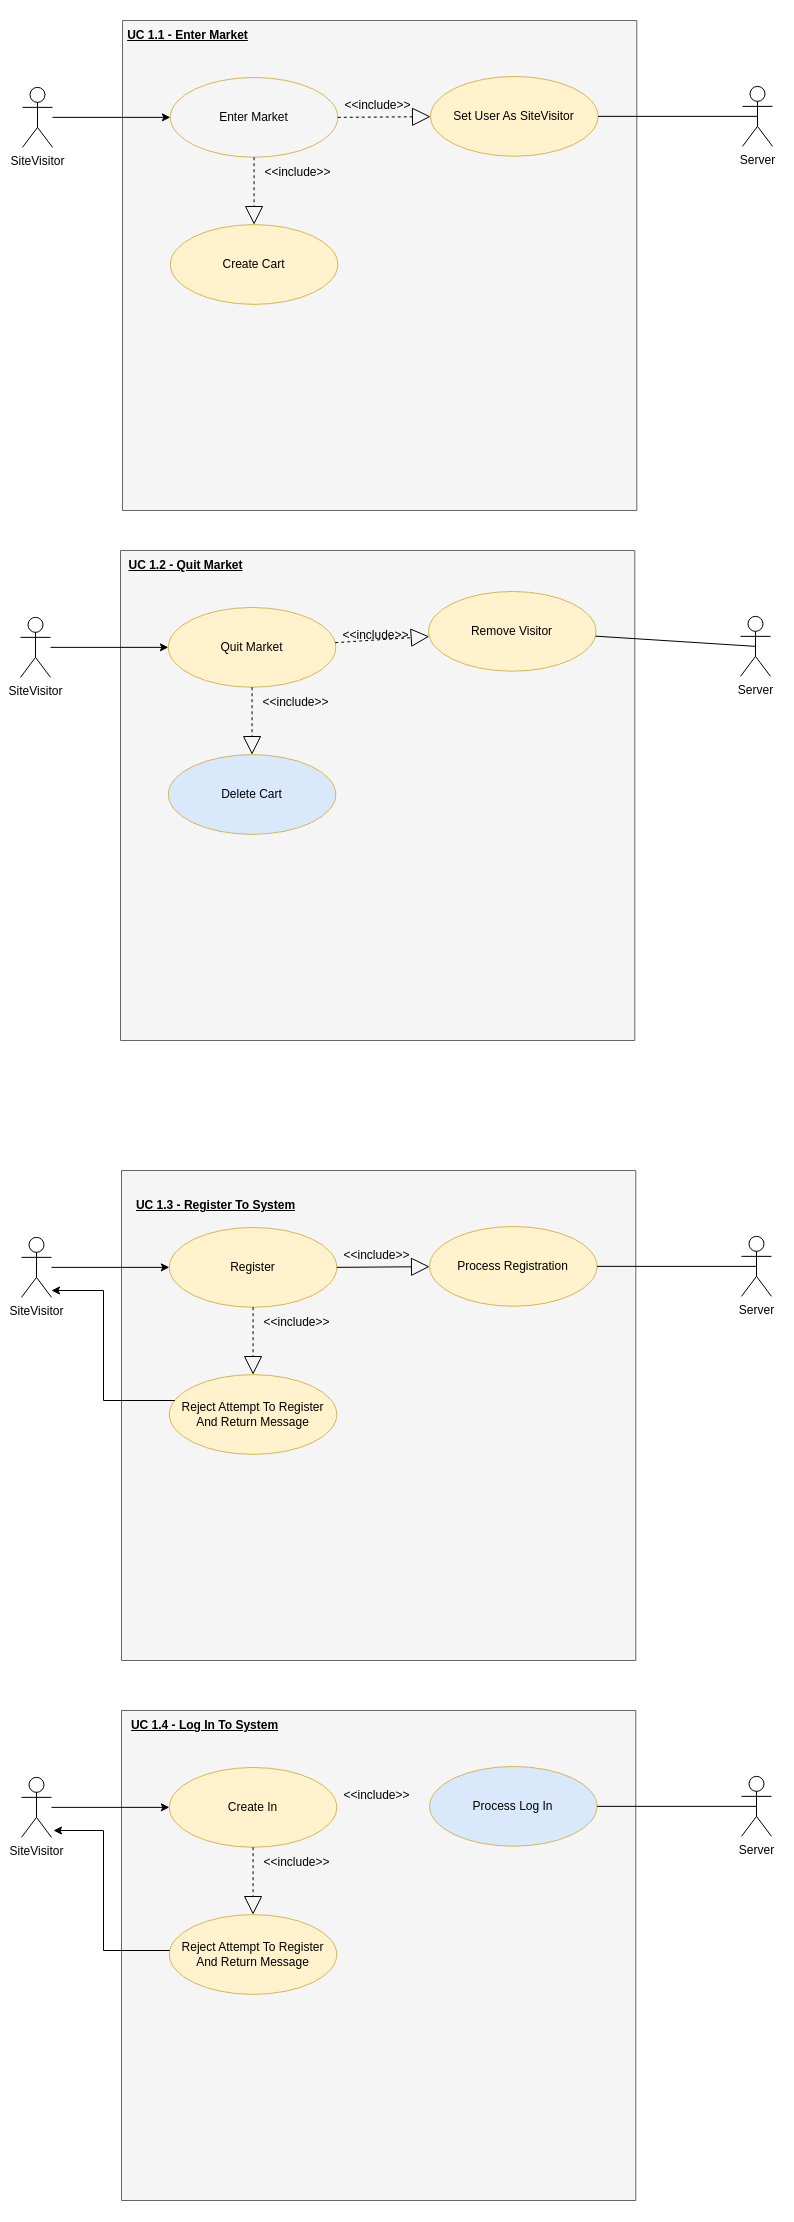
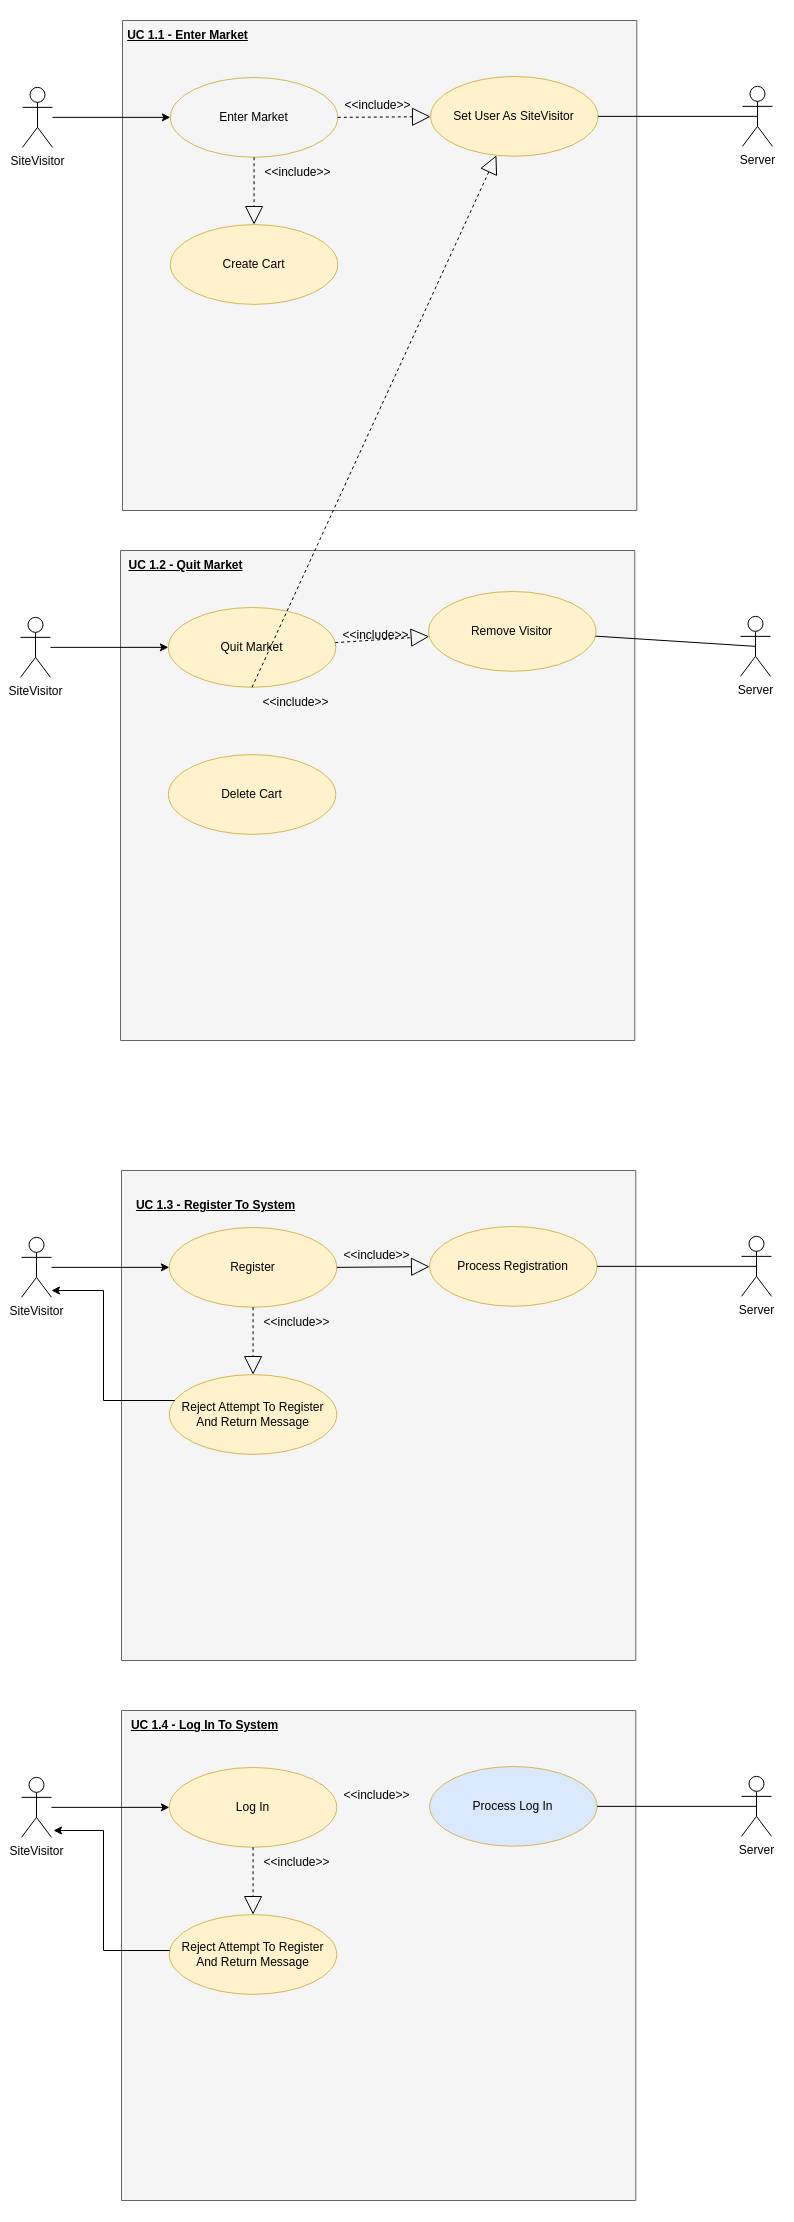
(252, 711) -> (370, 430)
(252, 795) -> (252, 795)
(253, 1808) -> (253, 1808)
